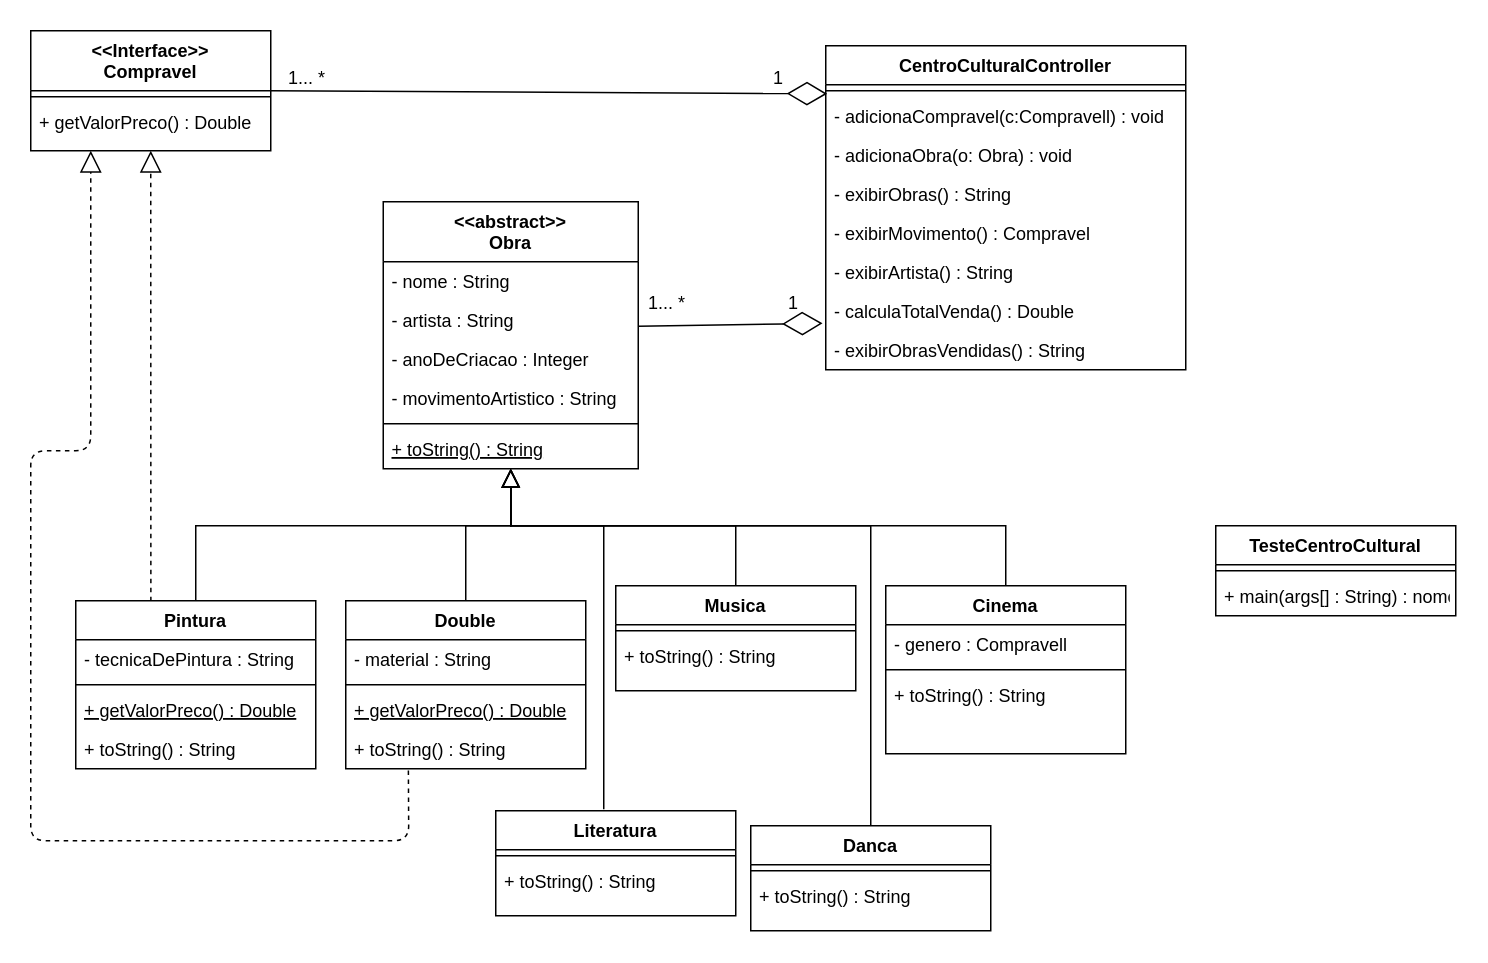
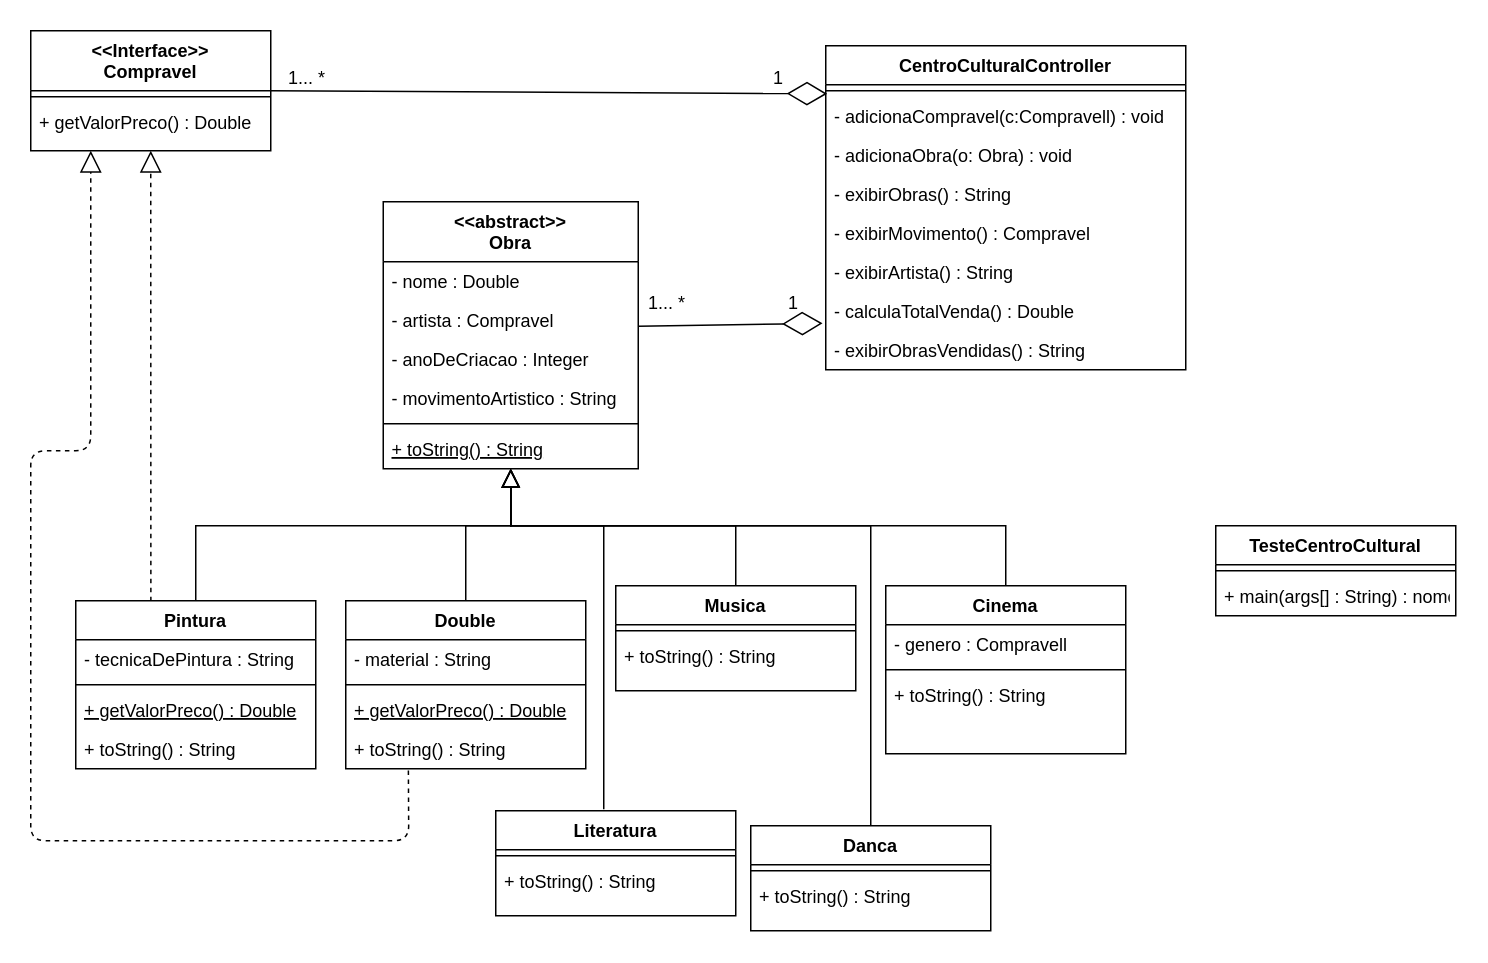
(455, 282) -> (455, 282)
(468, 321) -> (483, 321)
